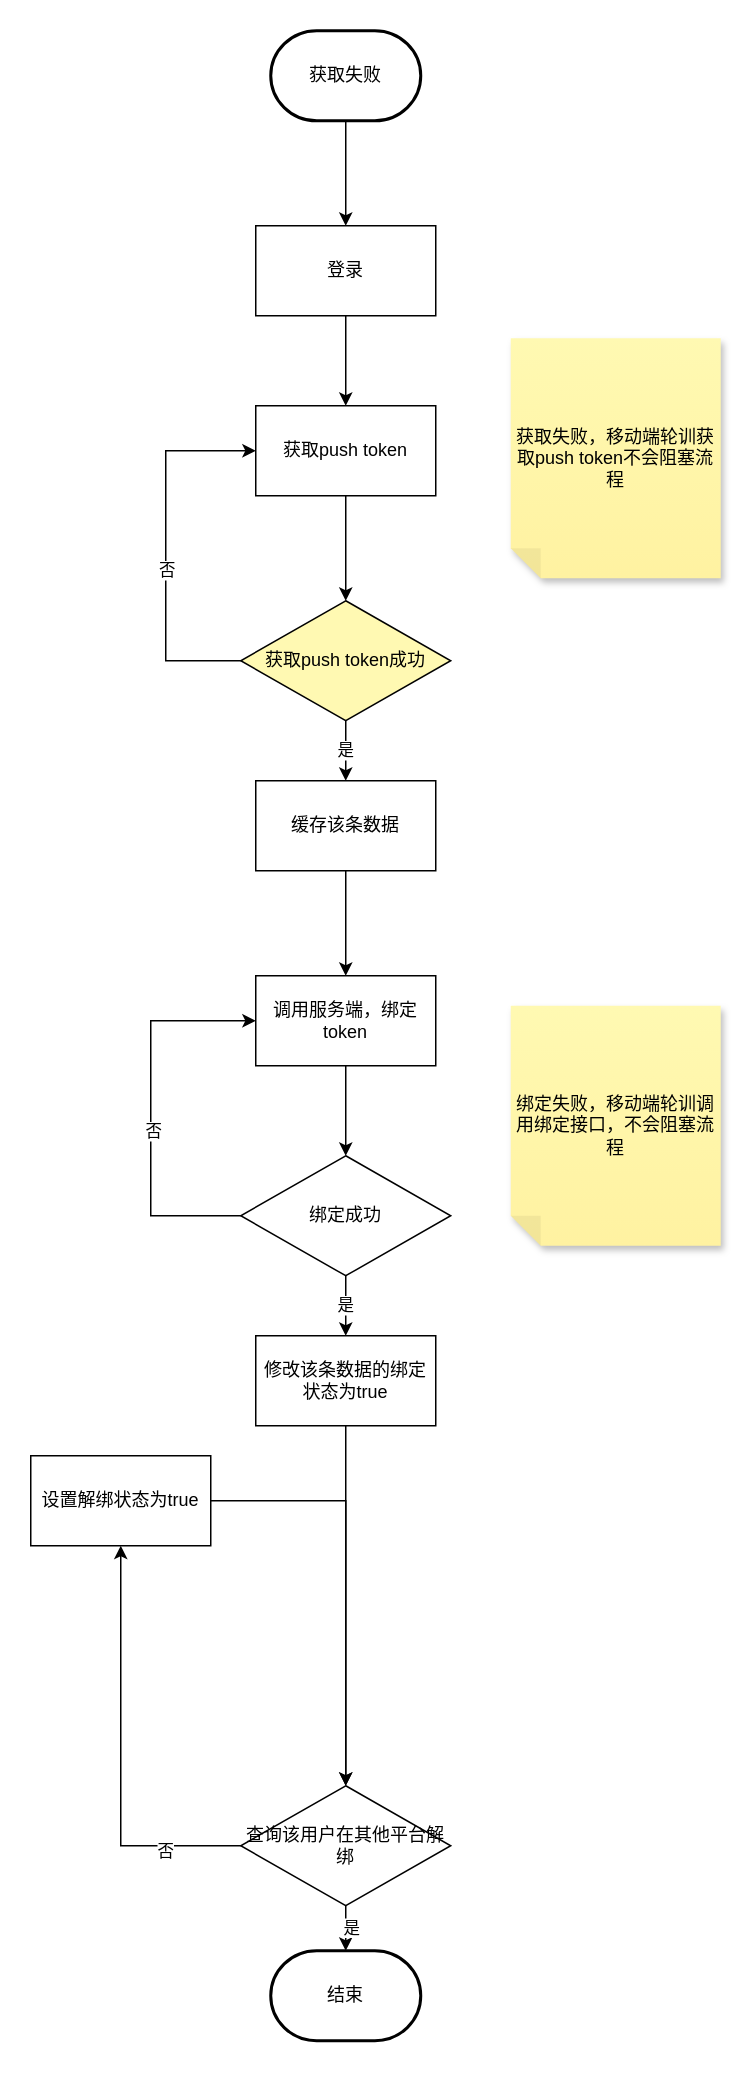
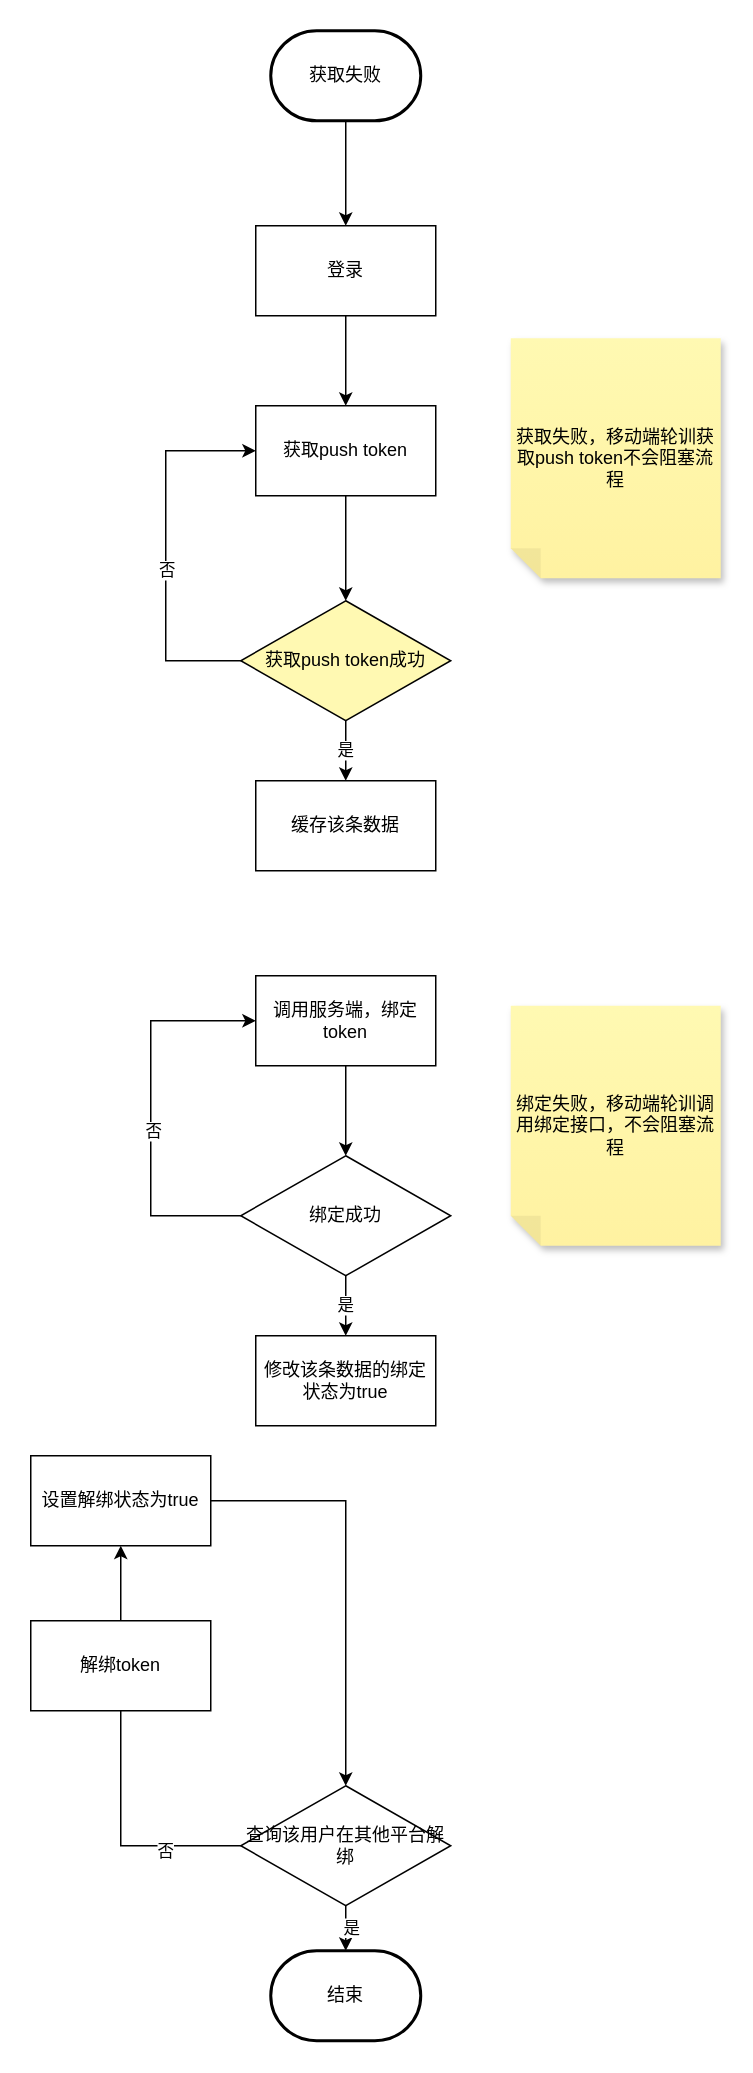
(346, 918) -> none
(346, 1462) -> none
none -> (121, 1666)
